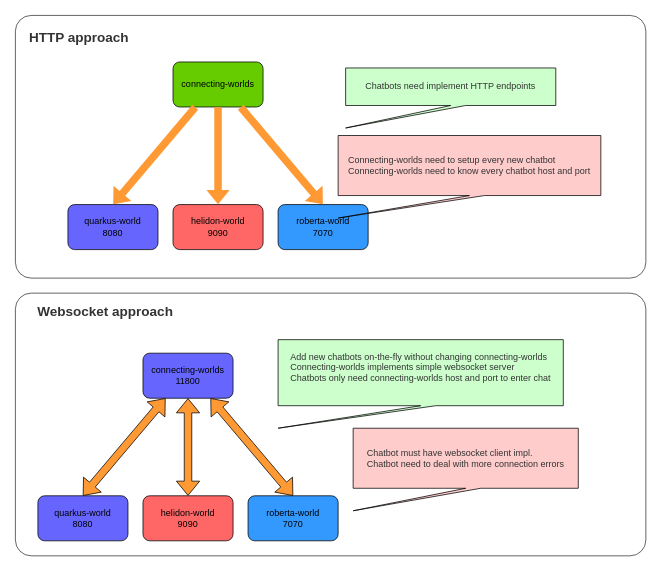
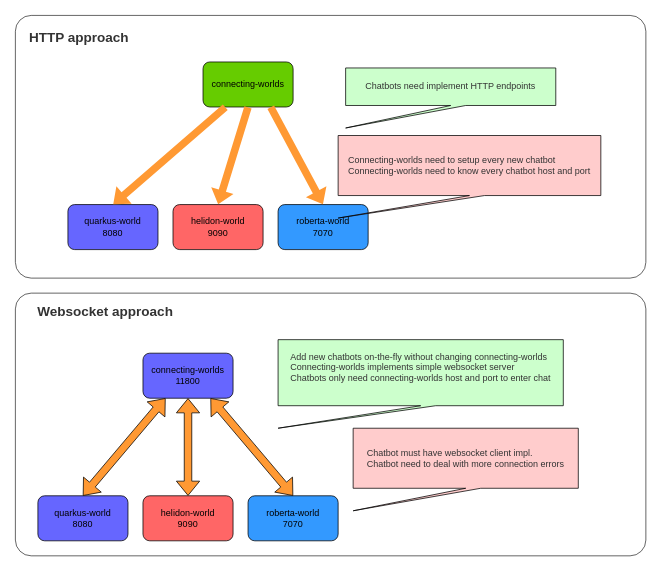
(218, 84) -> (248, 84)
